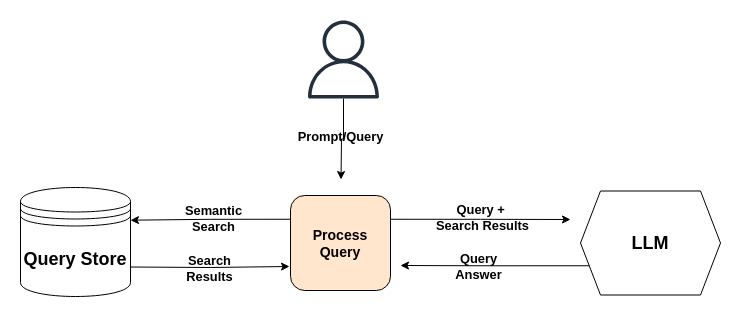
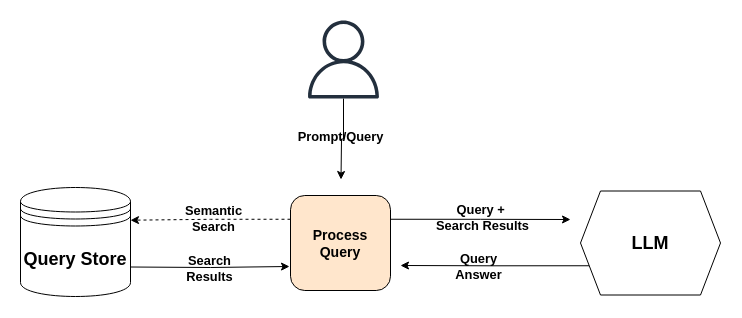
(215, 219) -> (215, 219)
